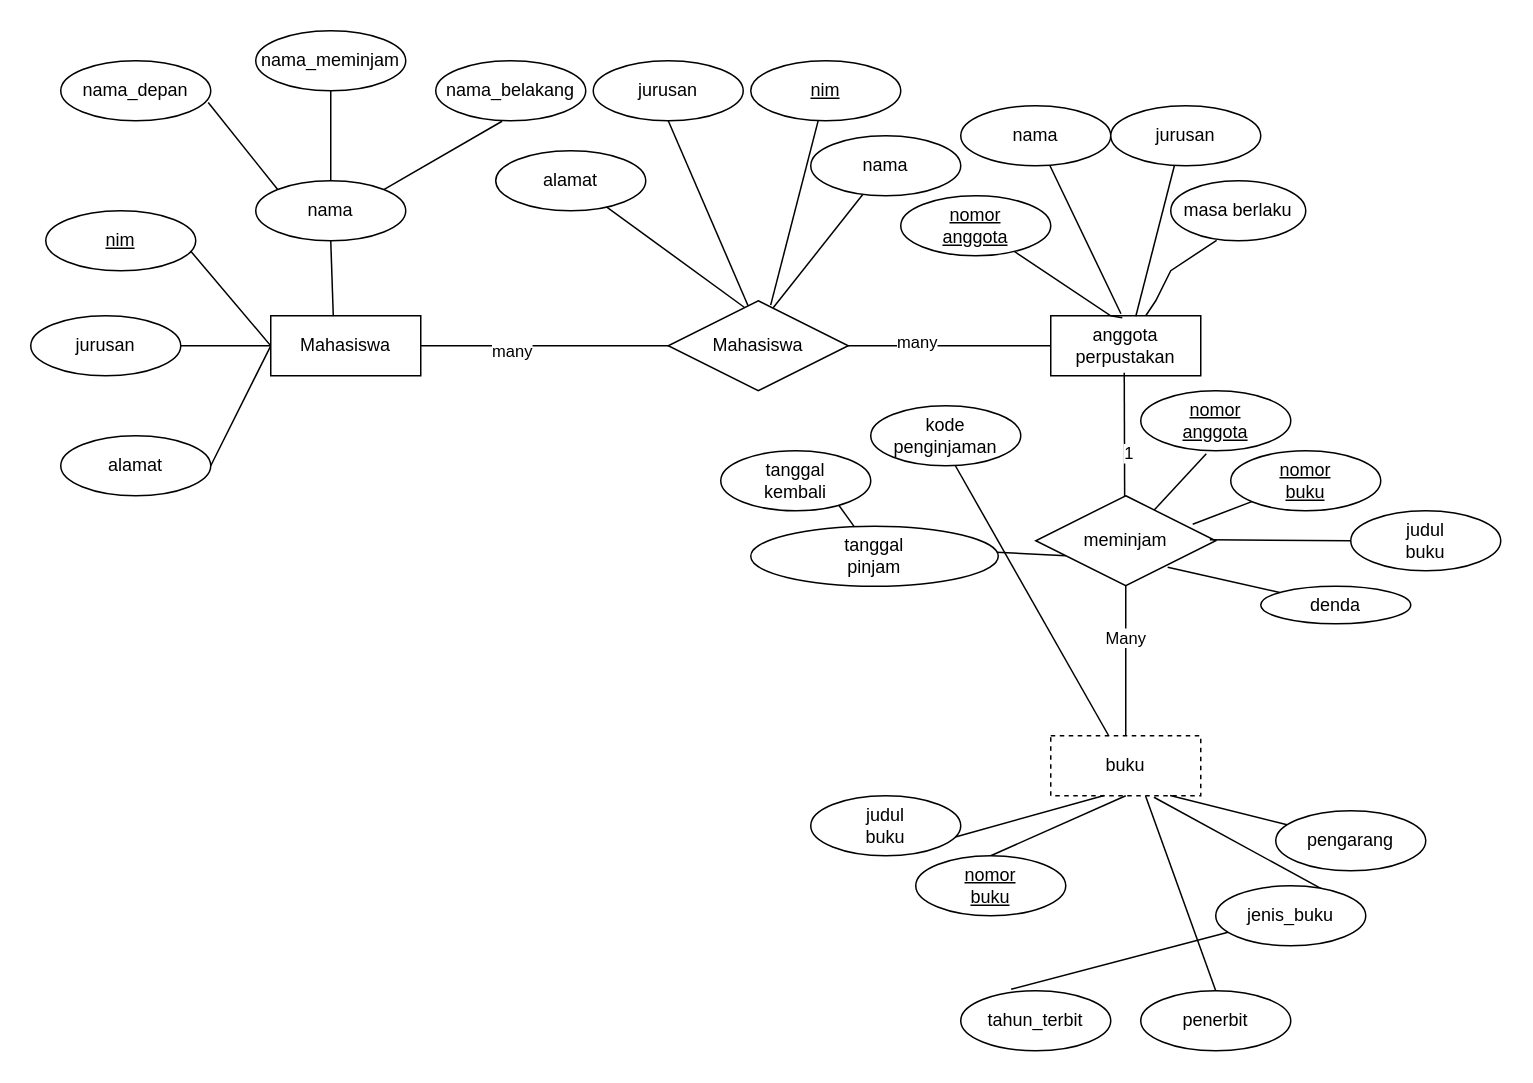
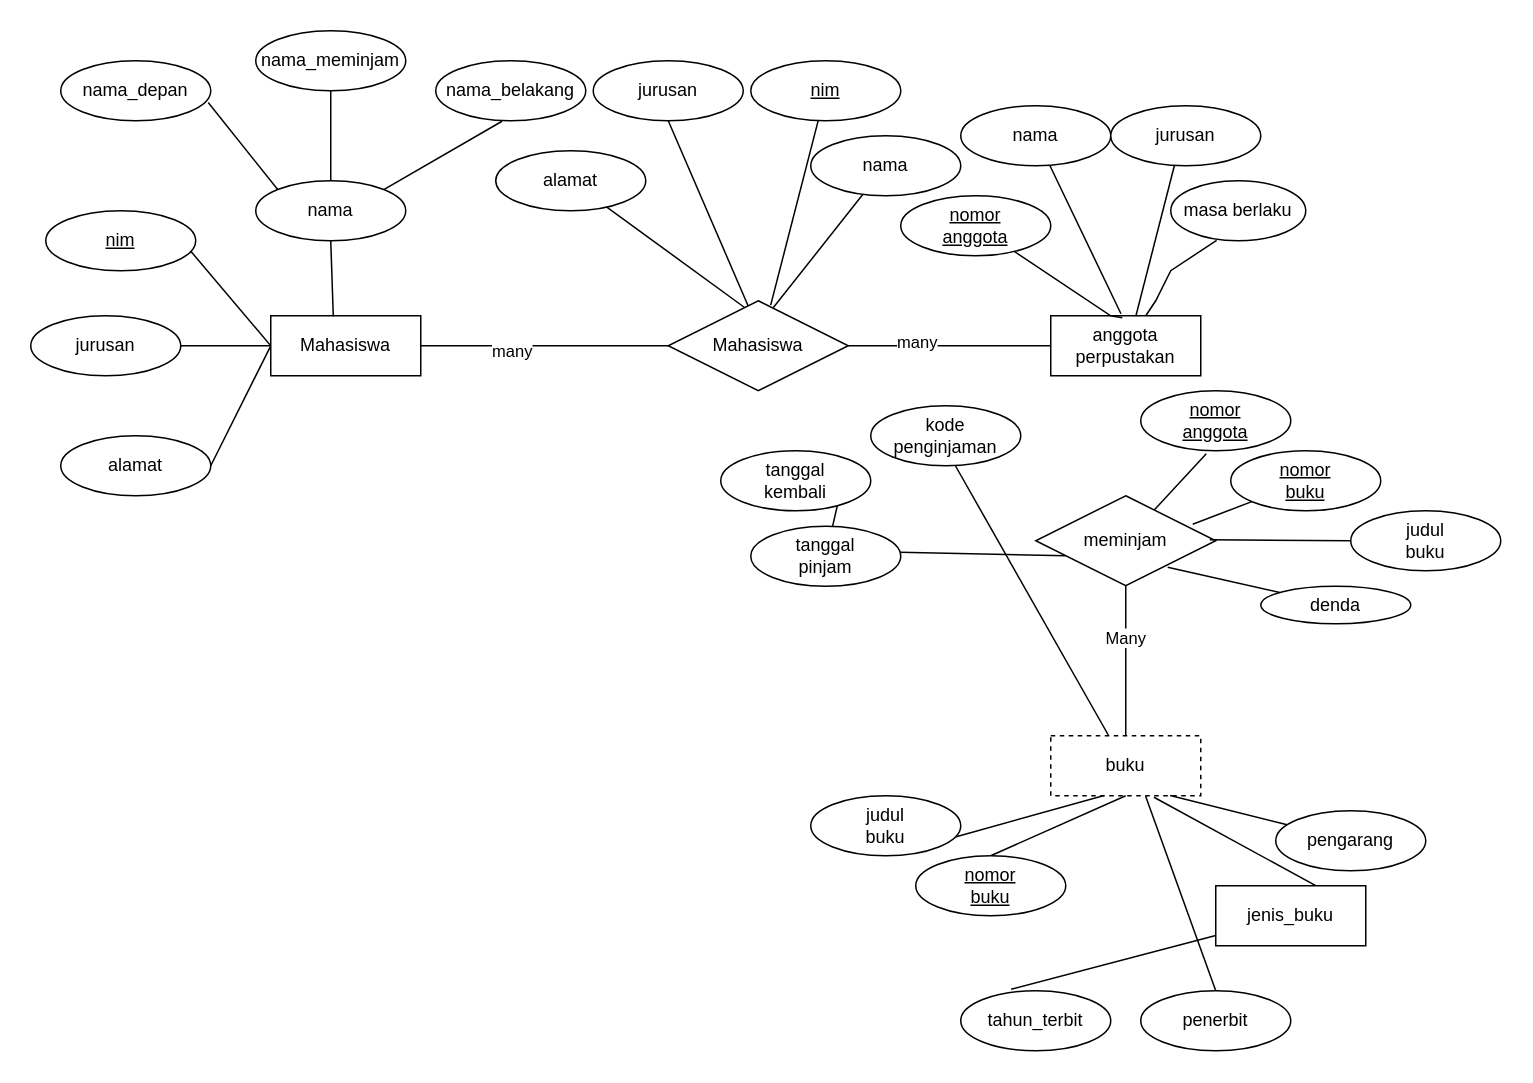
(1124, 435) -> none
(875, 556) -> (826, 556)
(1291, 916) -> (1291, 916)
